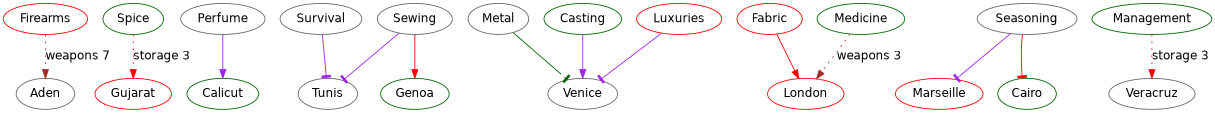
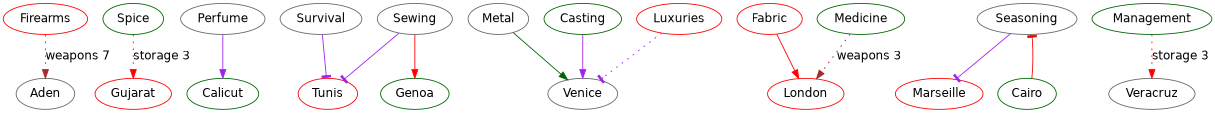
(537, 53) -> (537, 53)
(1021, 54) -> (1033, 59)
(632, 55) -> (632, 55)
(328, 94) -> (328, 94)
